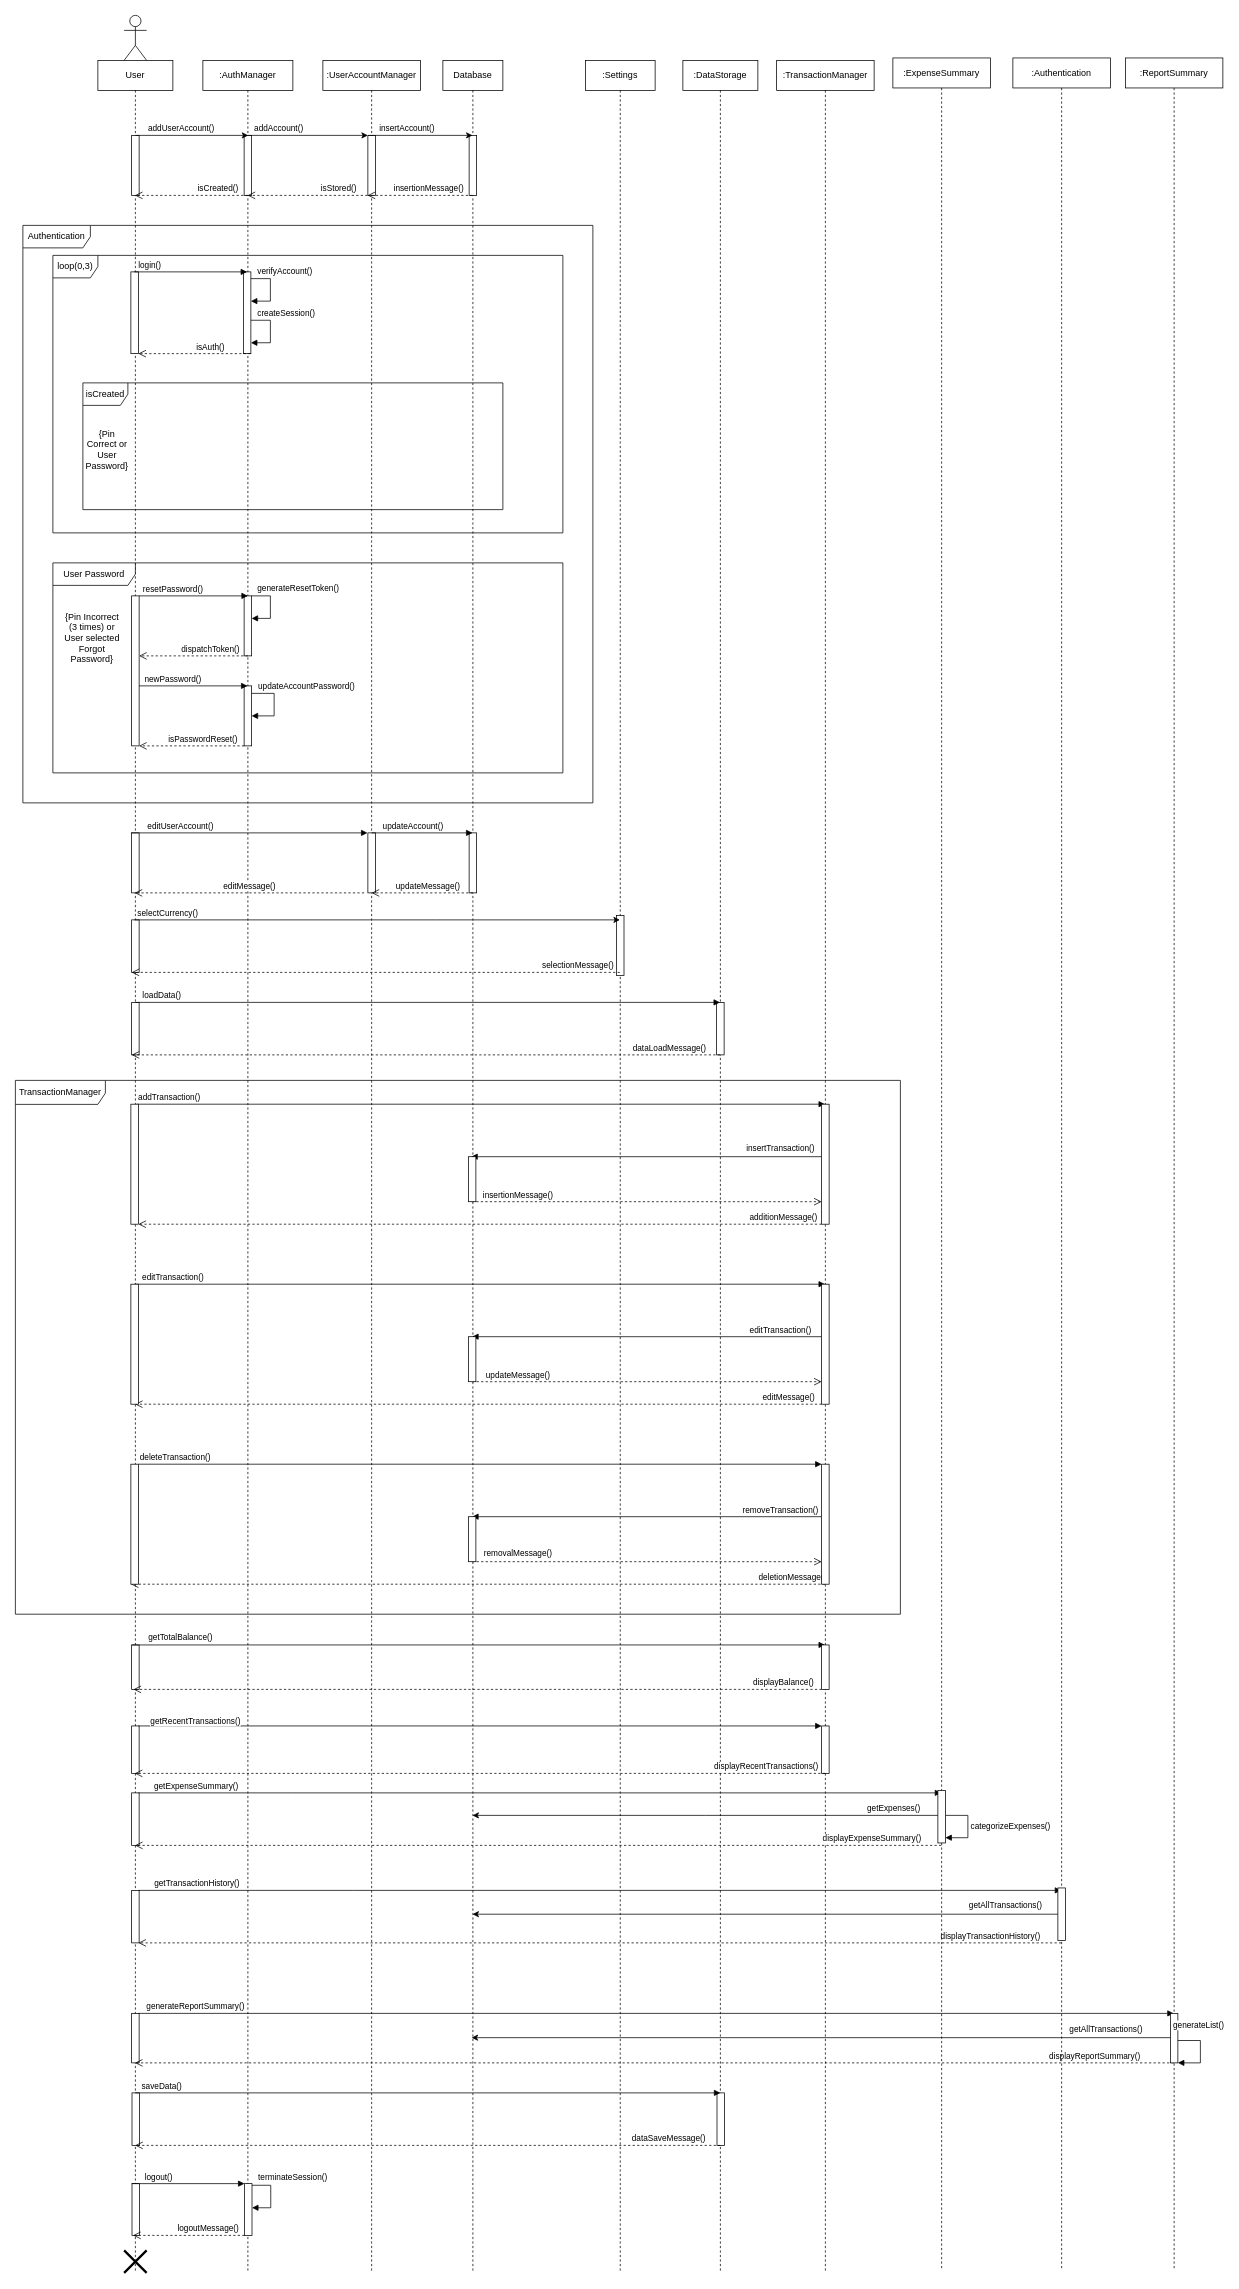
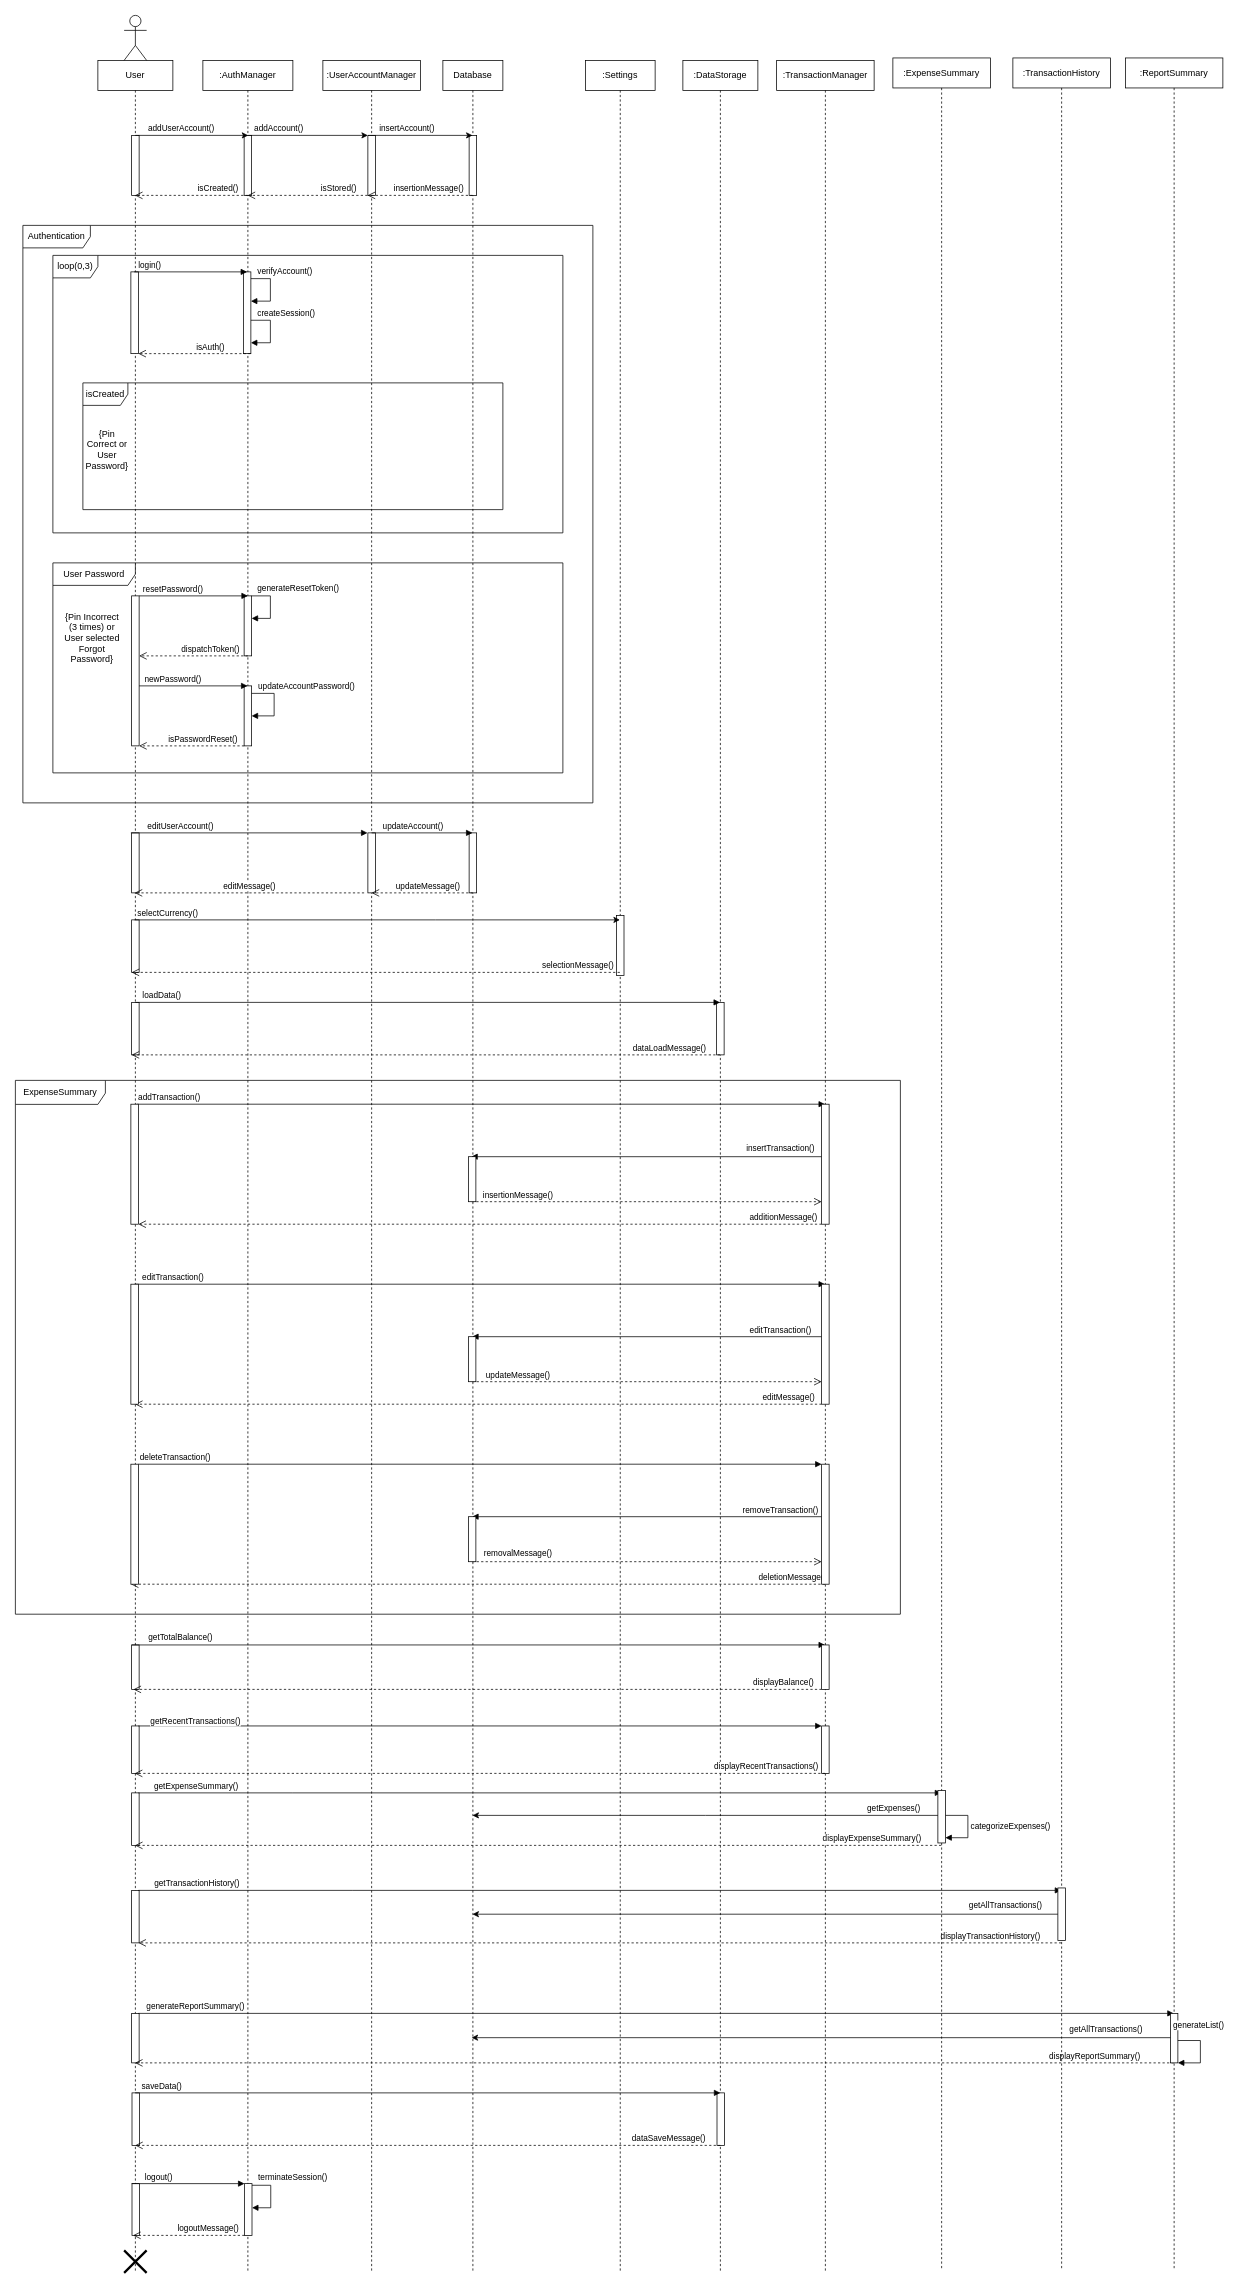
(1062, 73) -> (1062, 73)
(60, 1092) -> (60, 1092)
